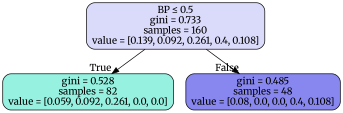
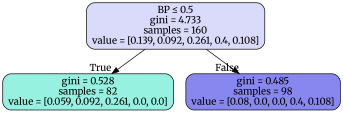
(176, 20) -> (176, 20)
(263, 92) -> (263, 92)
